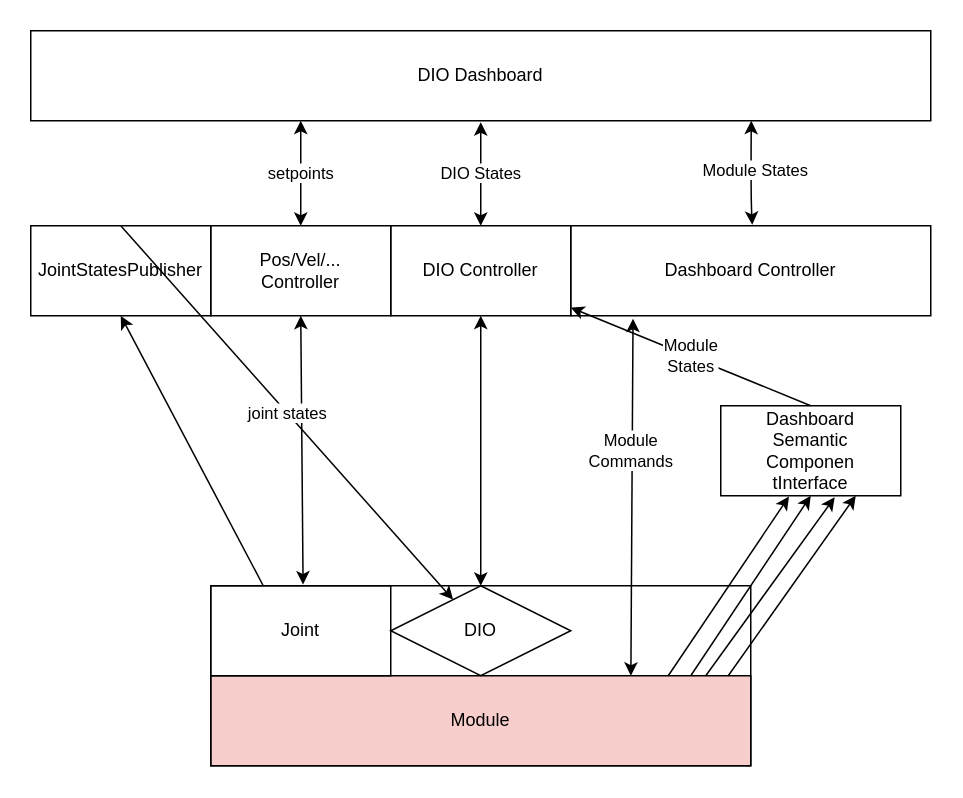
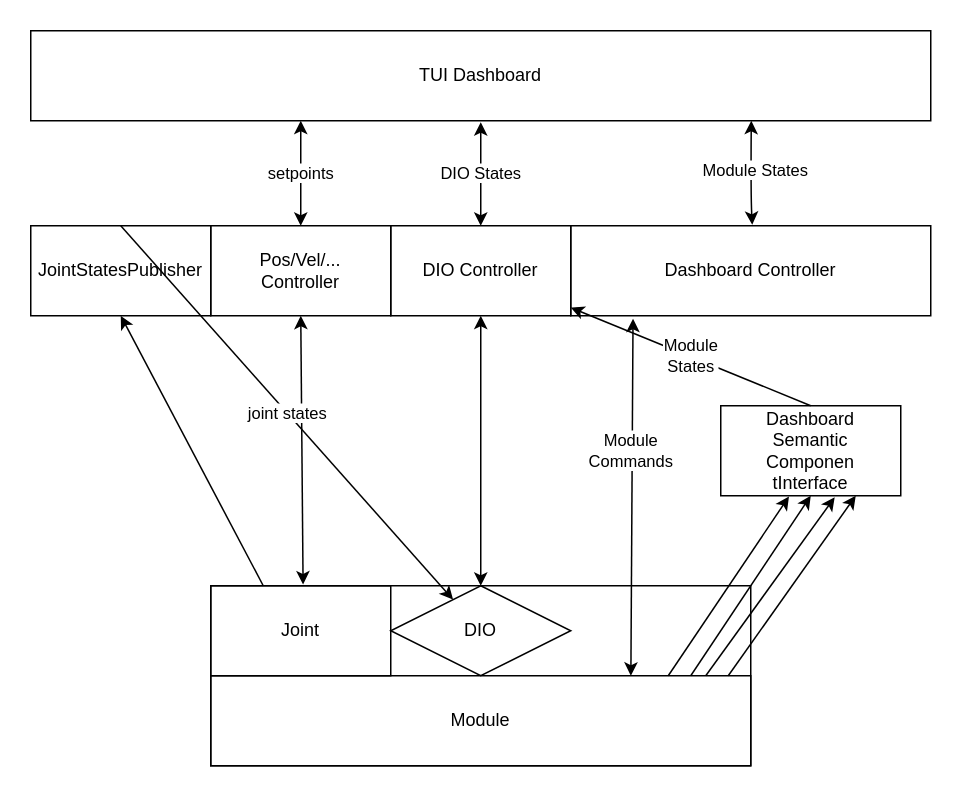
(481, 76) -> (481, 76)
(481, 721) -> (481, 721)
